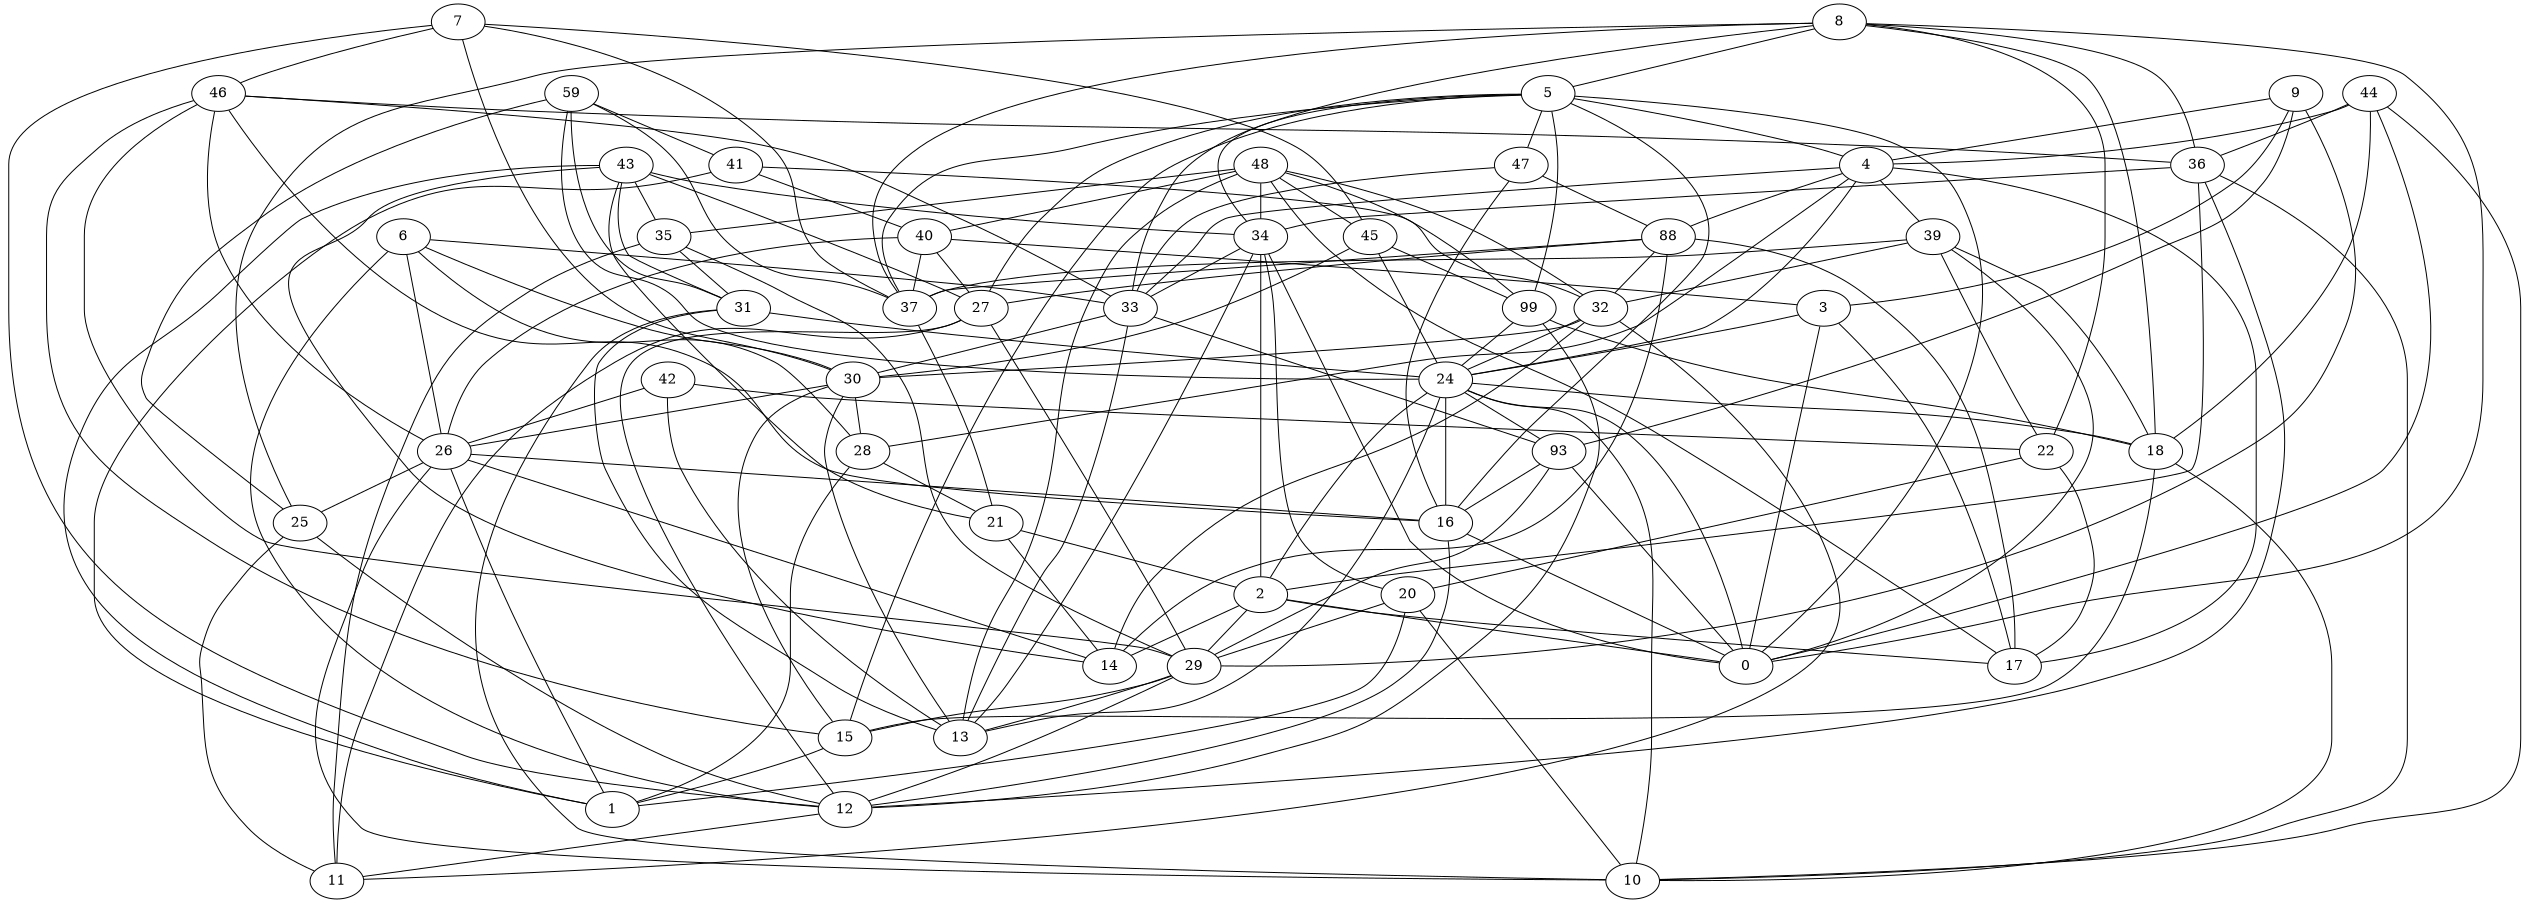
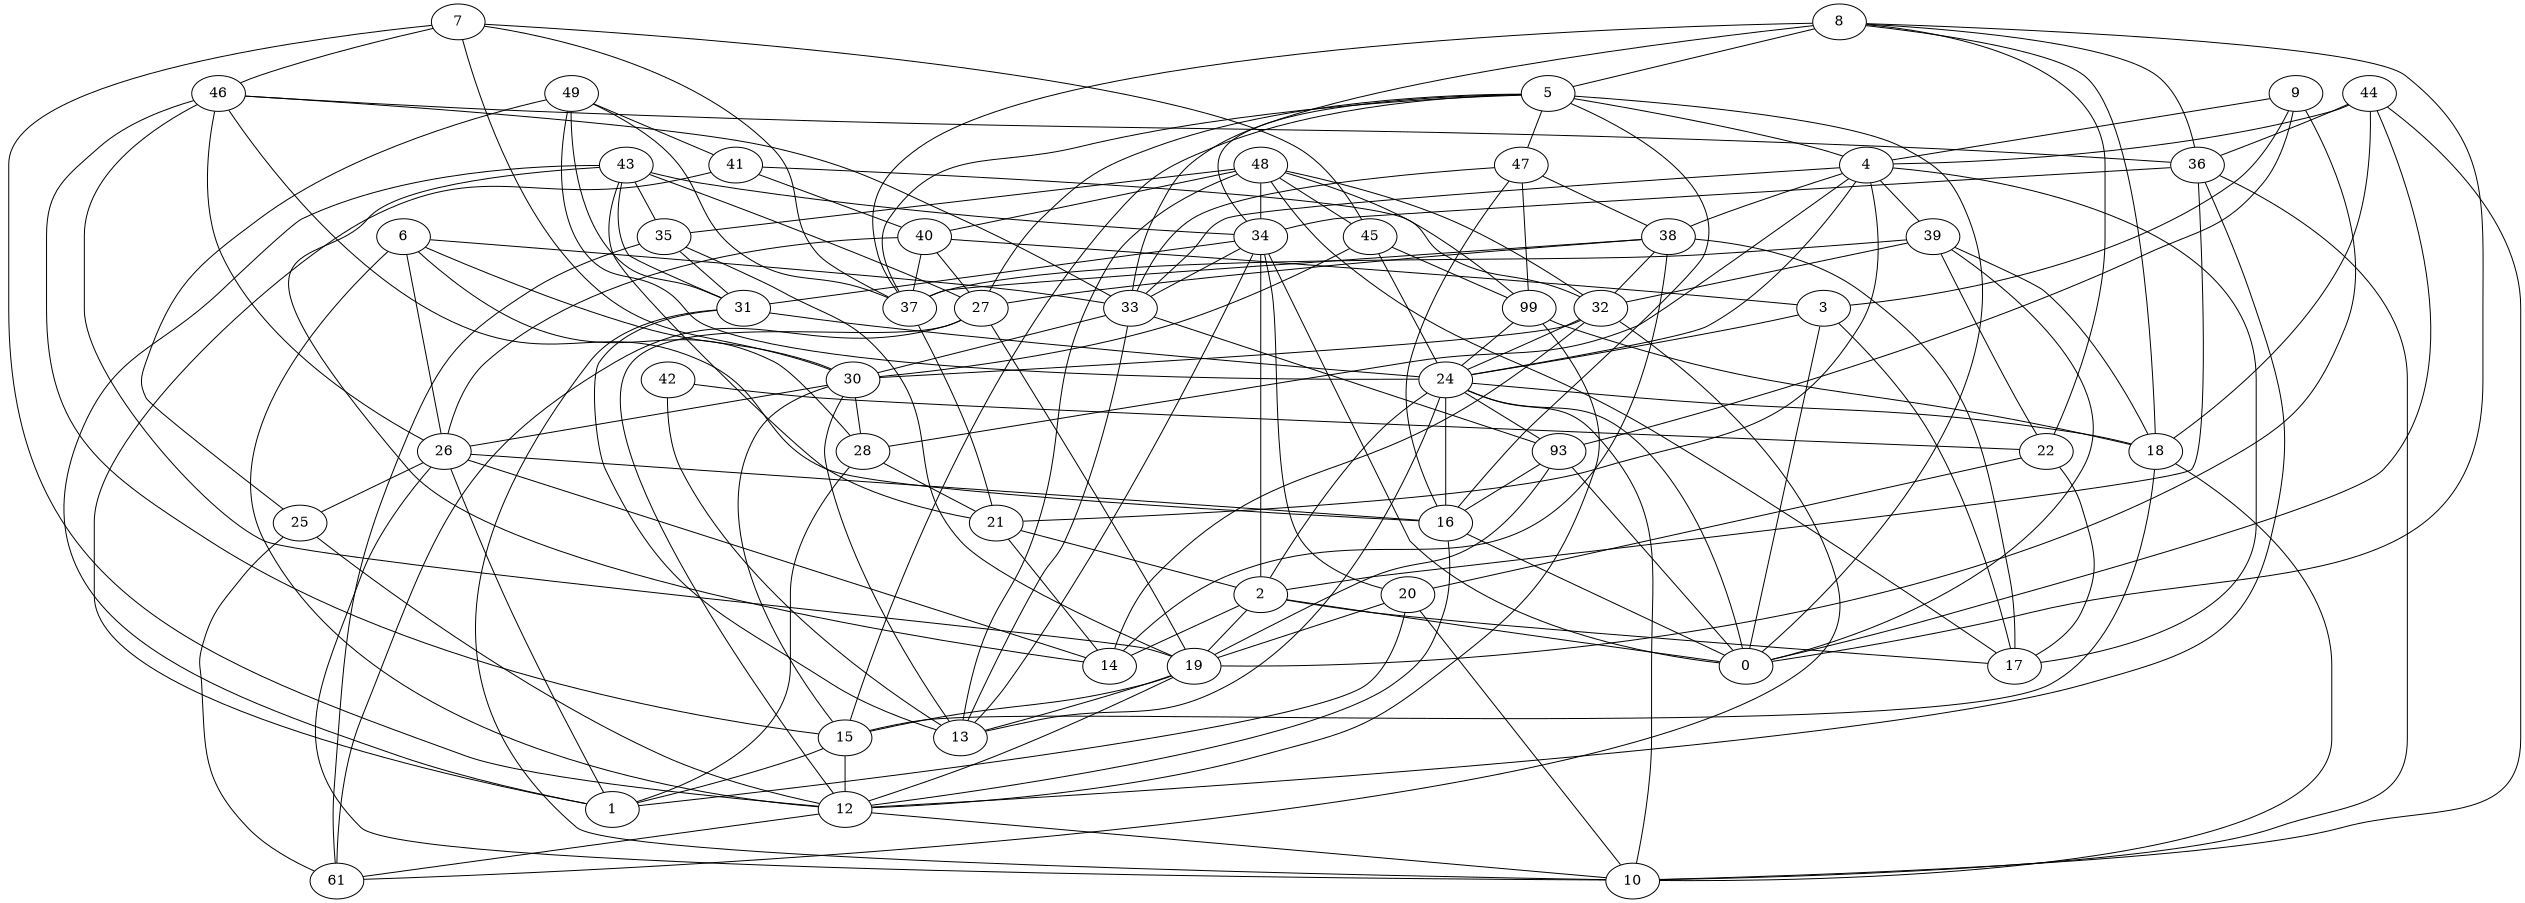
(862, 49) -> none
(572, 93) -> (572, 93)
(1556, 197) -> (1525, 237)
(1668, 237) -> (1668, 237)
none -> (1014, 271)
(561, 414) -> none
none -> (1563, 476)
(1194, 666) -> (1194, 666)
none -> (845, 774)
none -> (1239, 845)
(337, 881) -> (337, 881)
